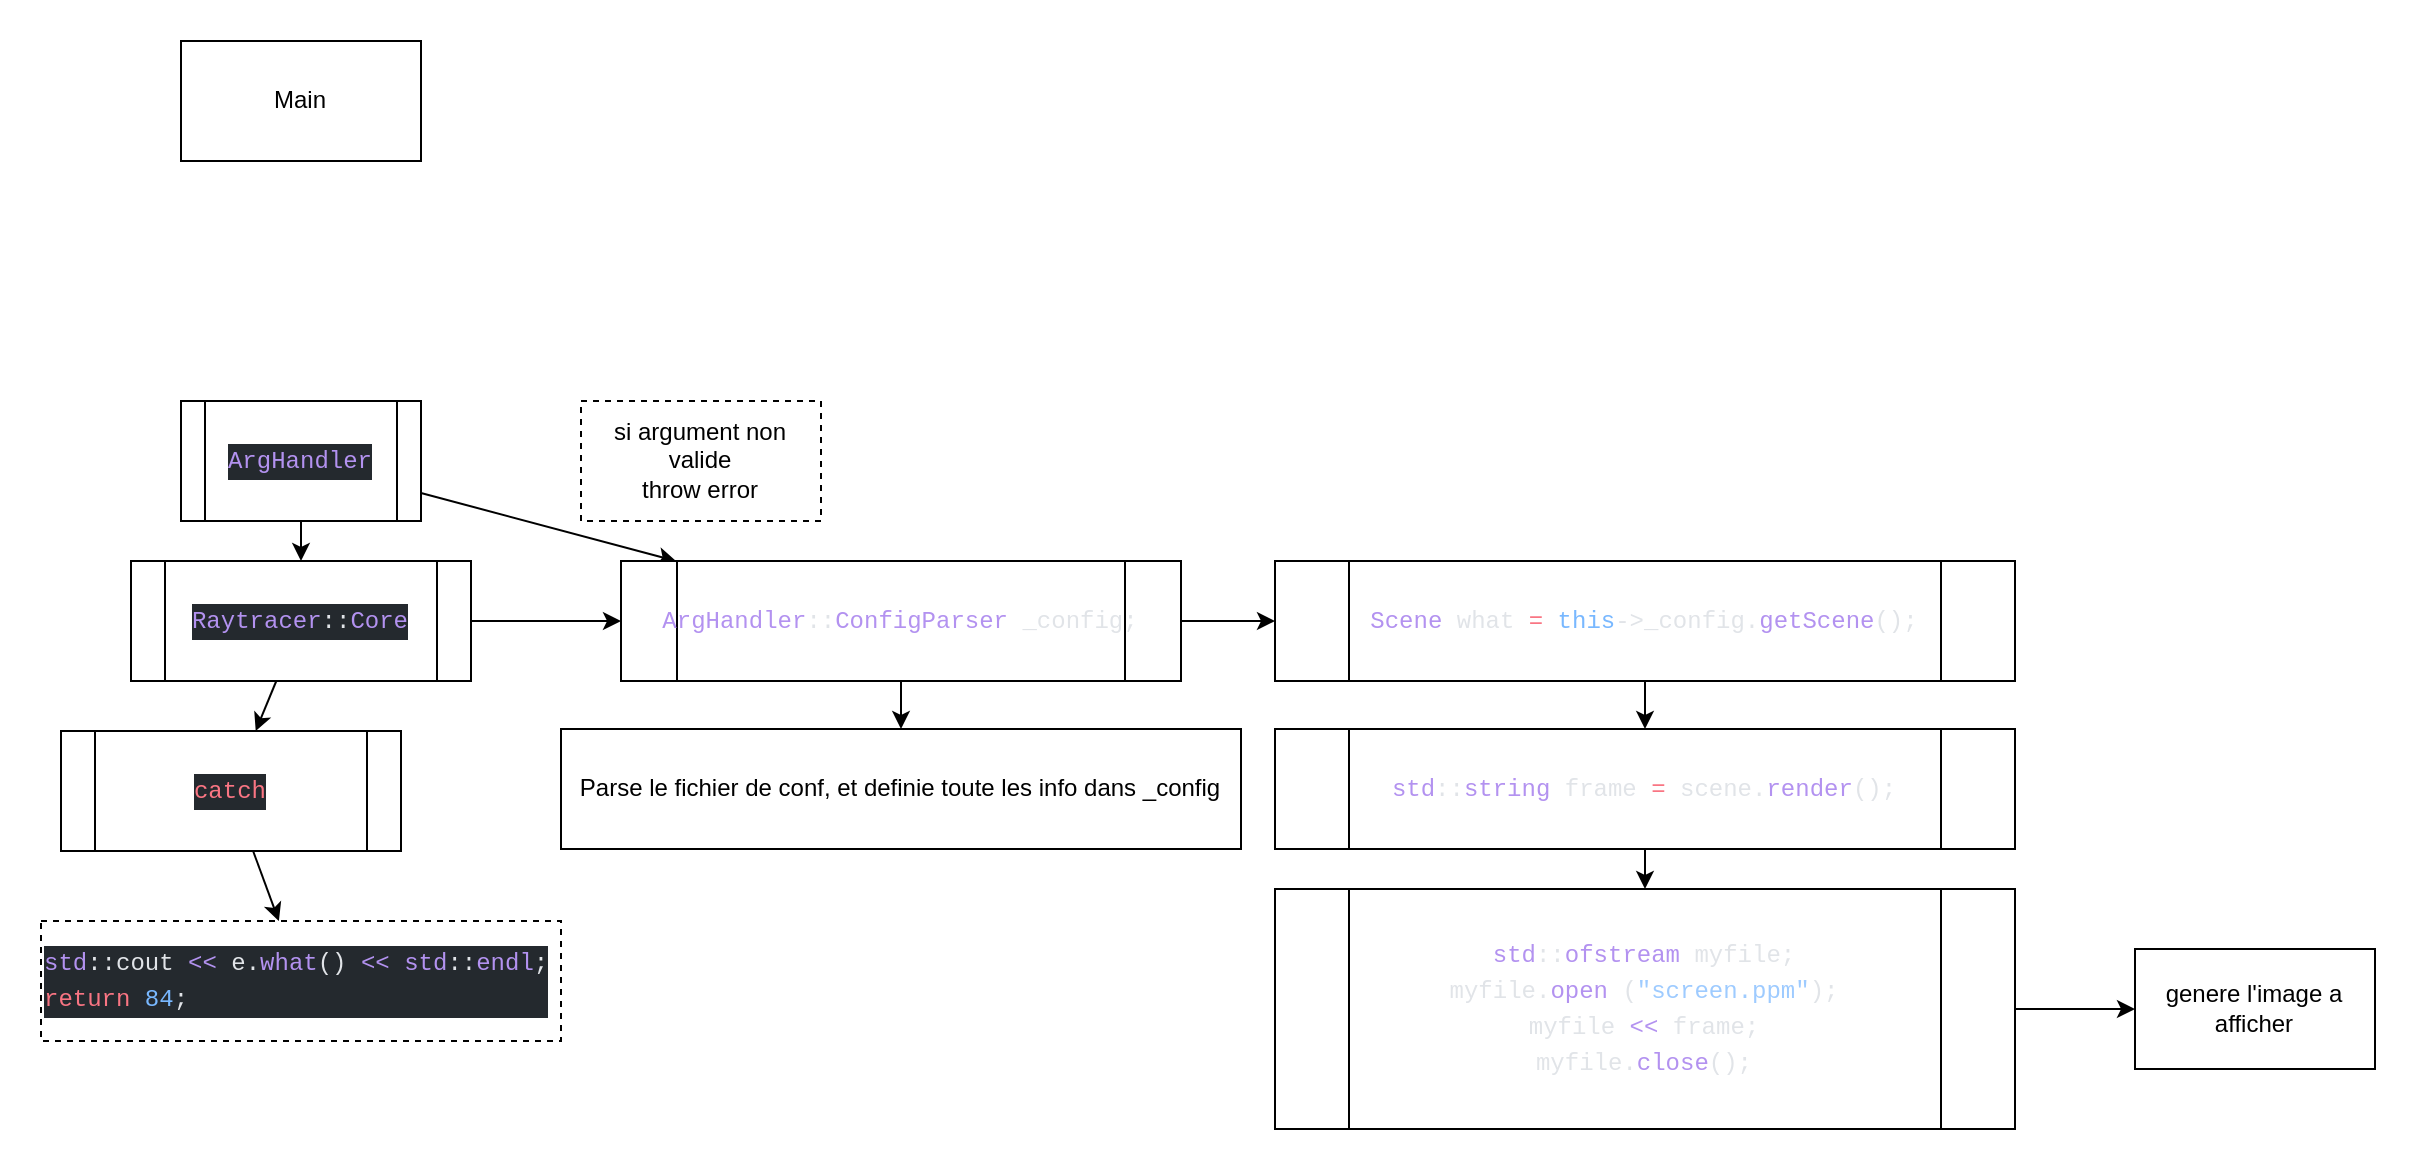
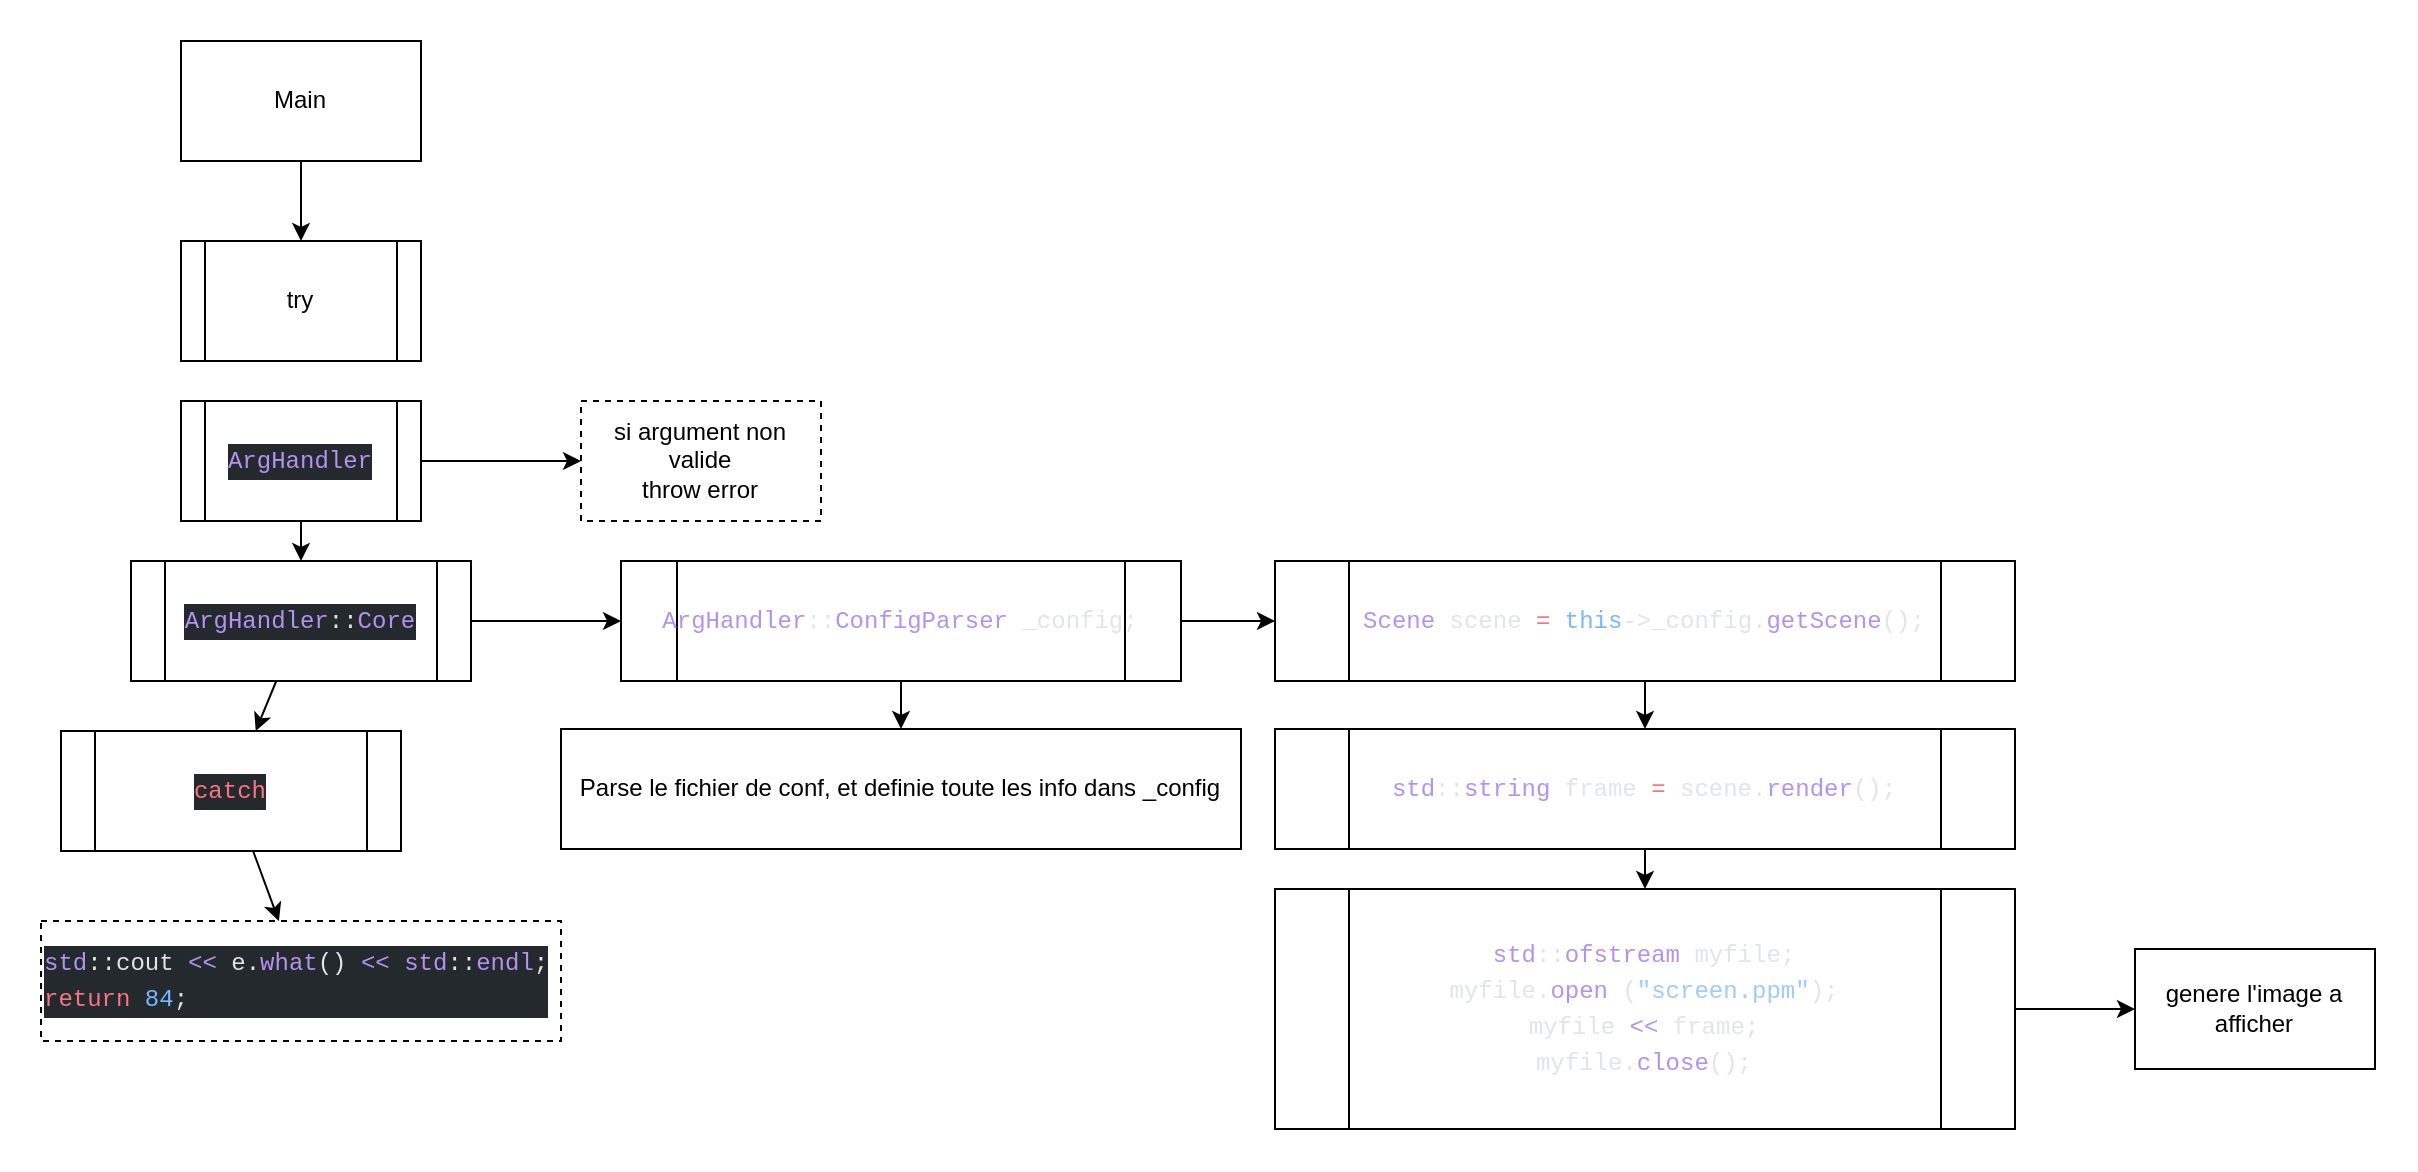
none -> (301, 194)
none -> (301, 301)
(542, 525) -> (494, 461)
(301, 621) -> (301, 621)
(1645, 621) -> (1645, 621)
